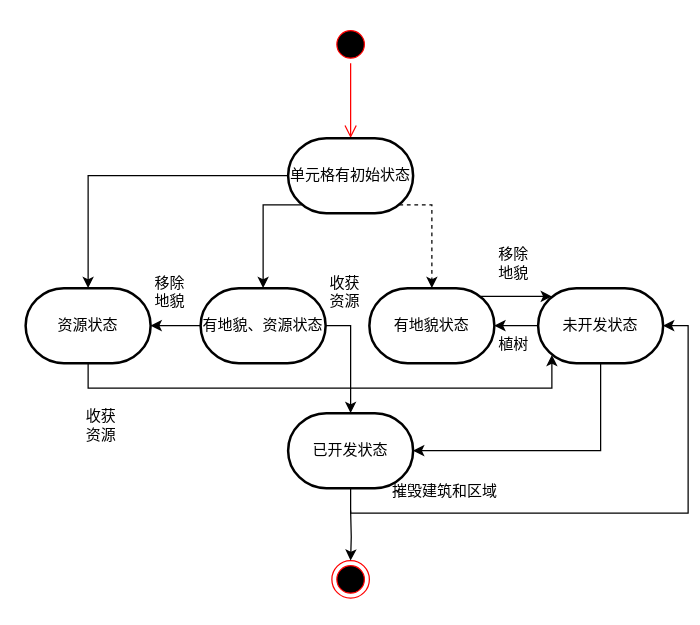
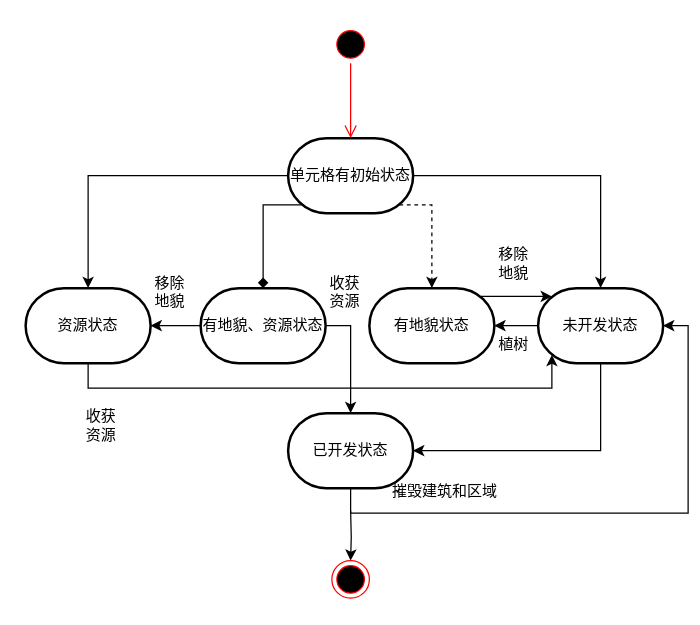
none -> (559, 176)
(263, 278) -> (263, 277)
